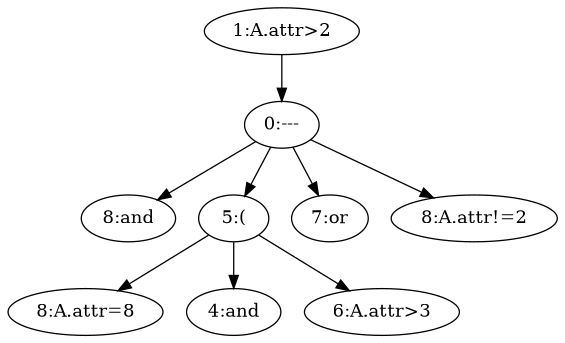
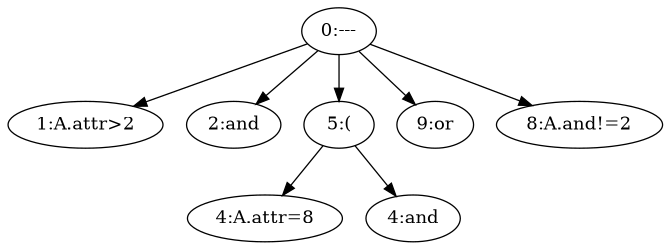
(282, 72) -> (227, 73)
(128, 218) -> (234, 125)
(330, 218) -> (435, 125)
(474, 218) -> (580, 125)
(86, 312) -> (265, 218)
(382, 312) -> none
